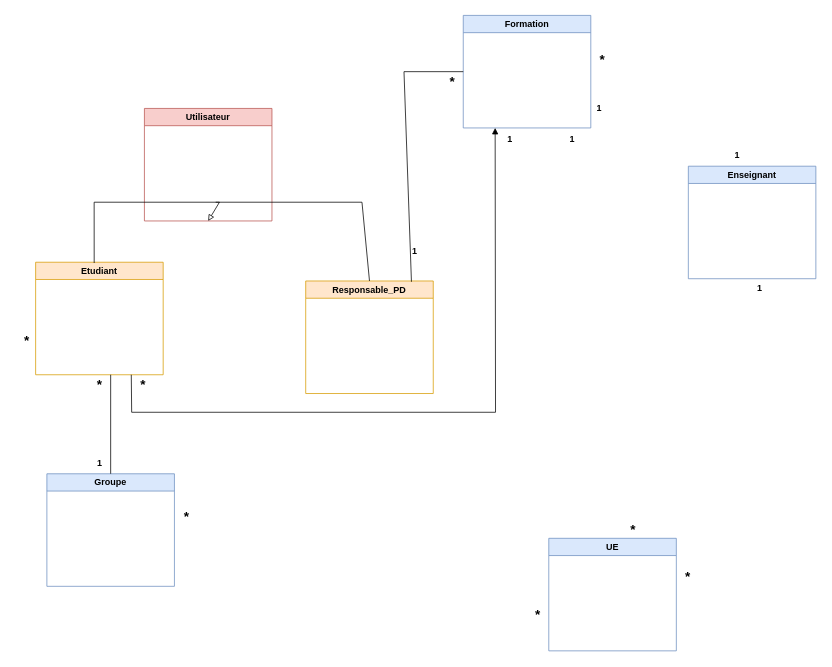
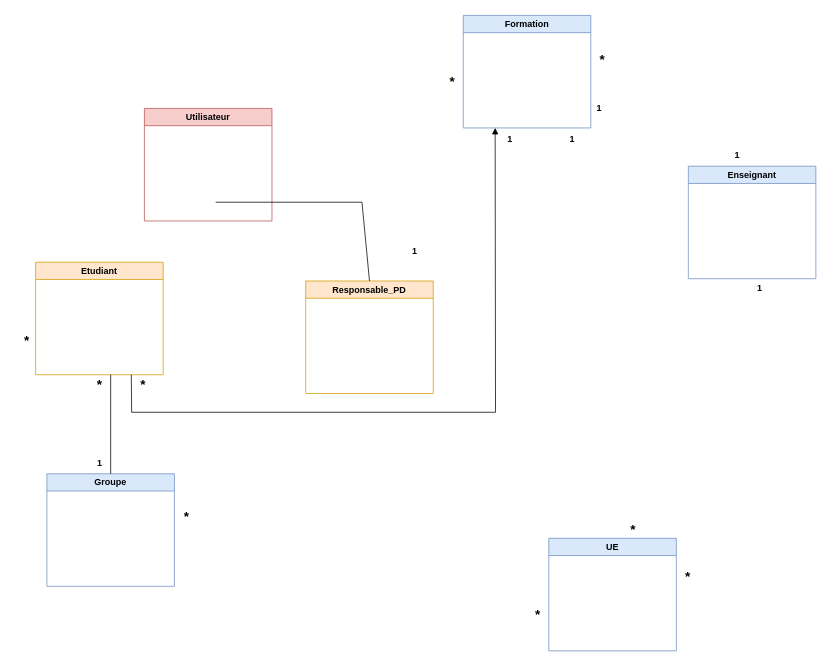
(407, 149) -> none
(134, 202) -> none
